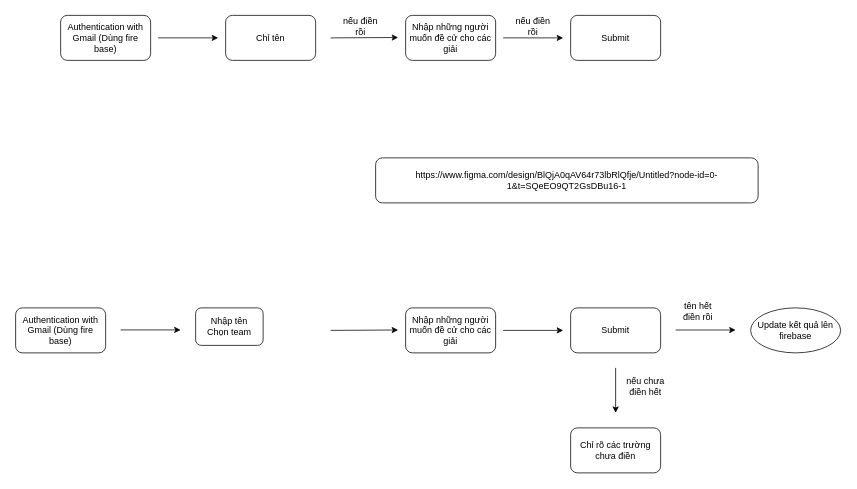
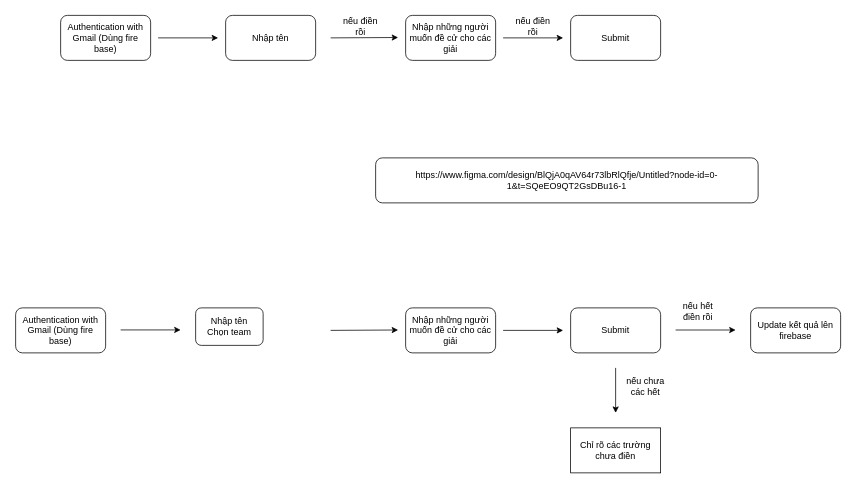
(270, 38) -> (270, 38)
(698, 312) -> (698, 312)
(795, 330) -> (795, 330)
(645, 387) -> (645, 387)
(615, 450) -> (615, 450)
